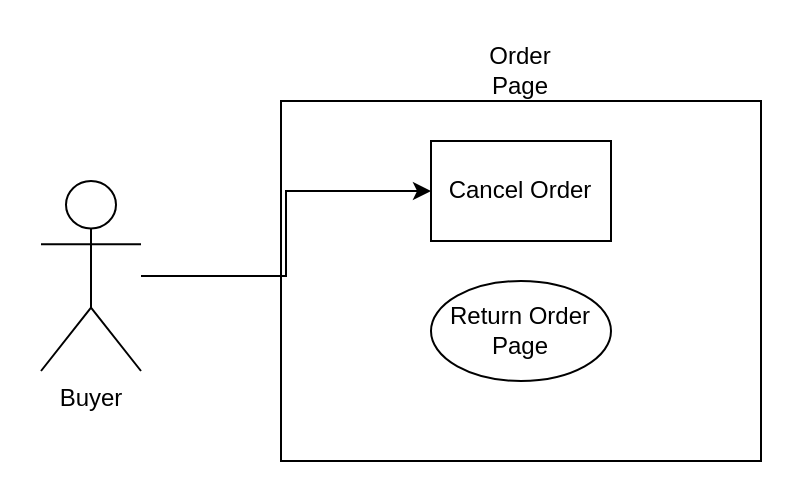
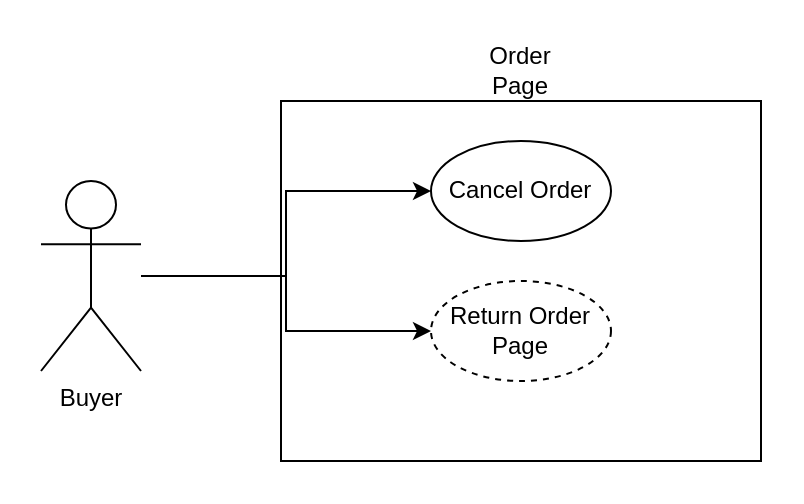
(521, 191) -> (521, 191)
none -> (326, 331)
(521, 331) -> (521, 331)
